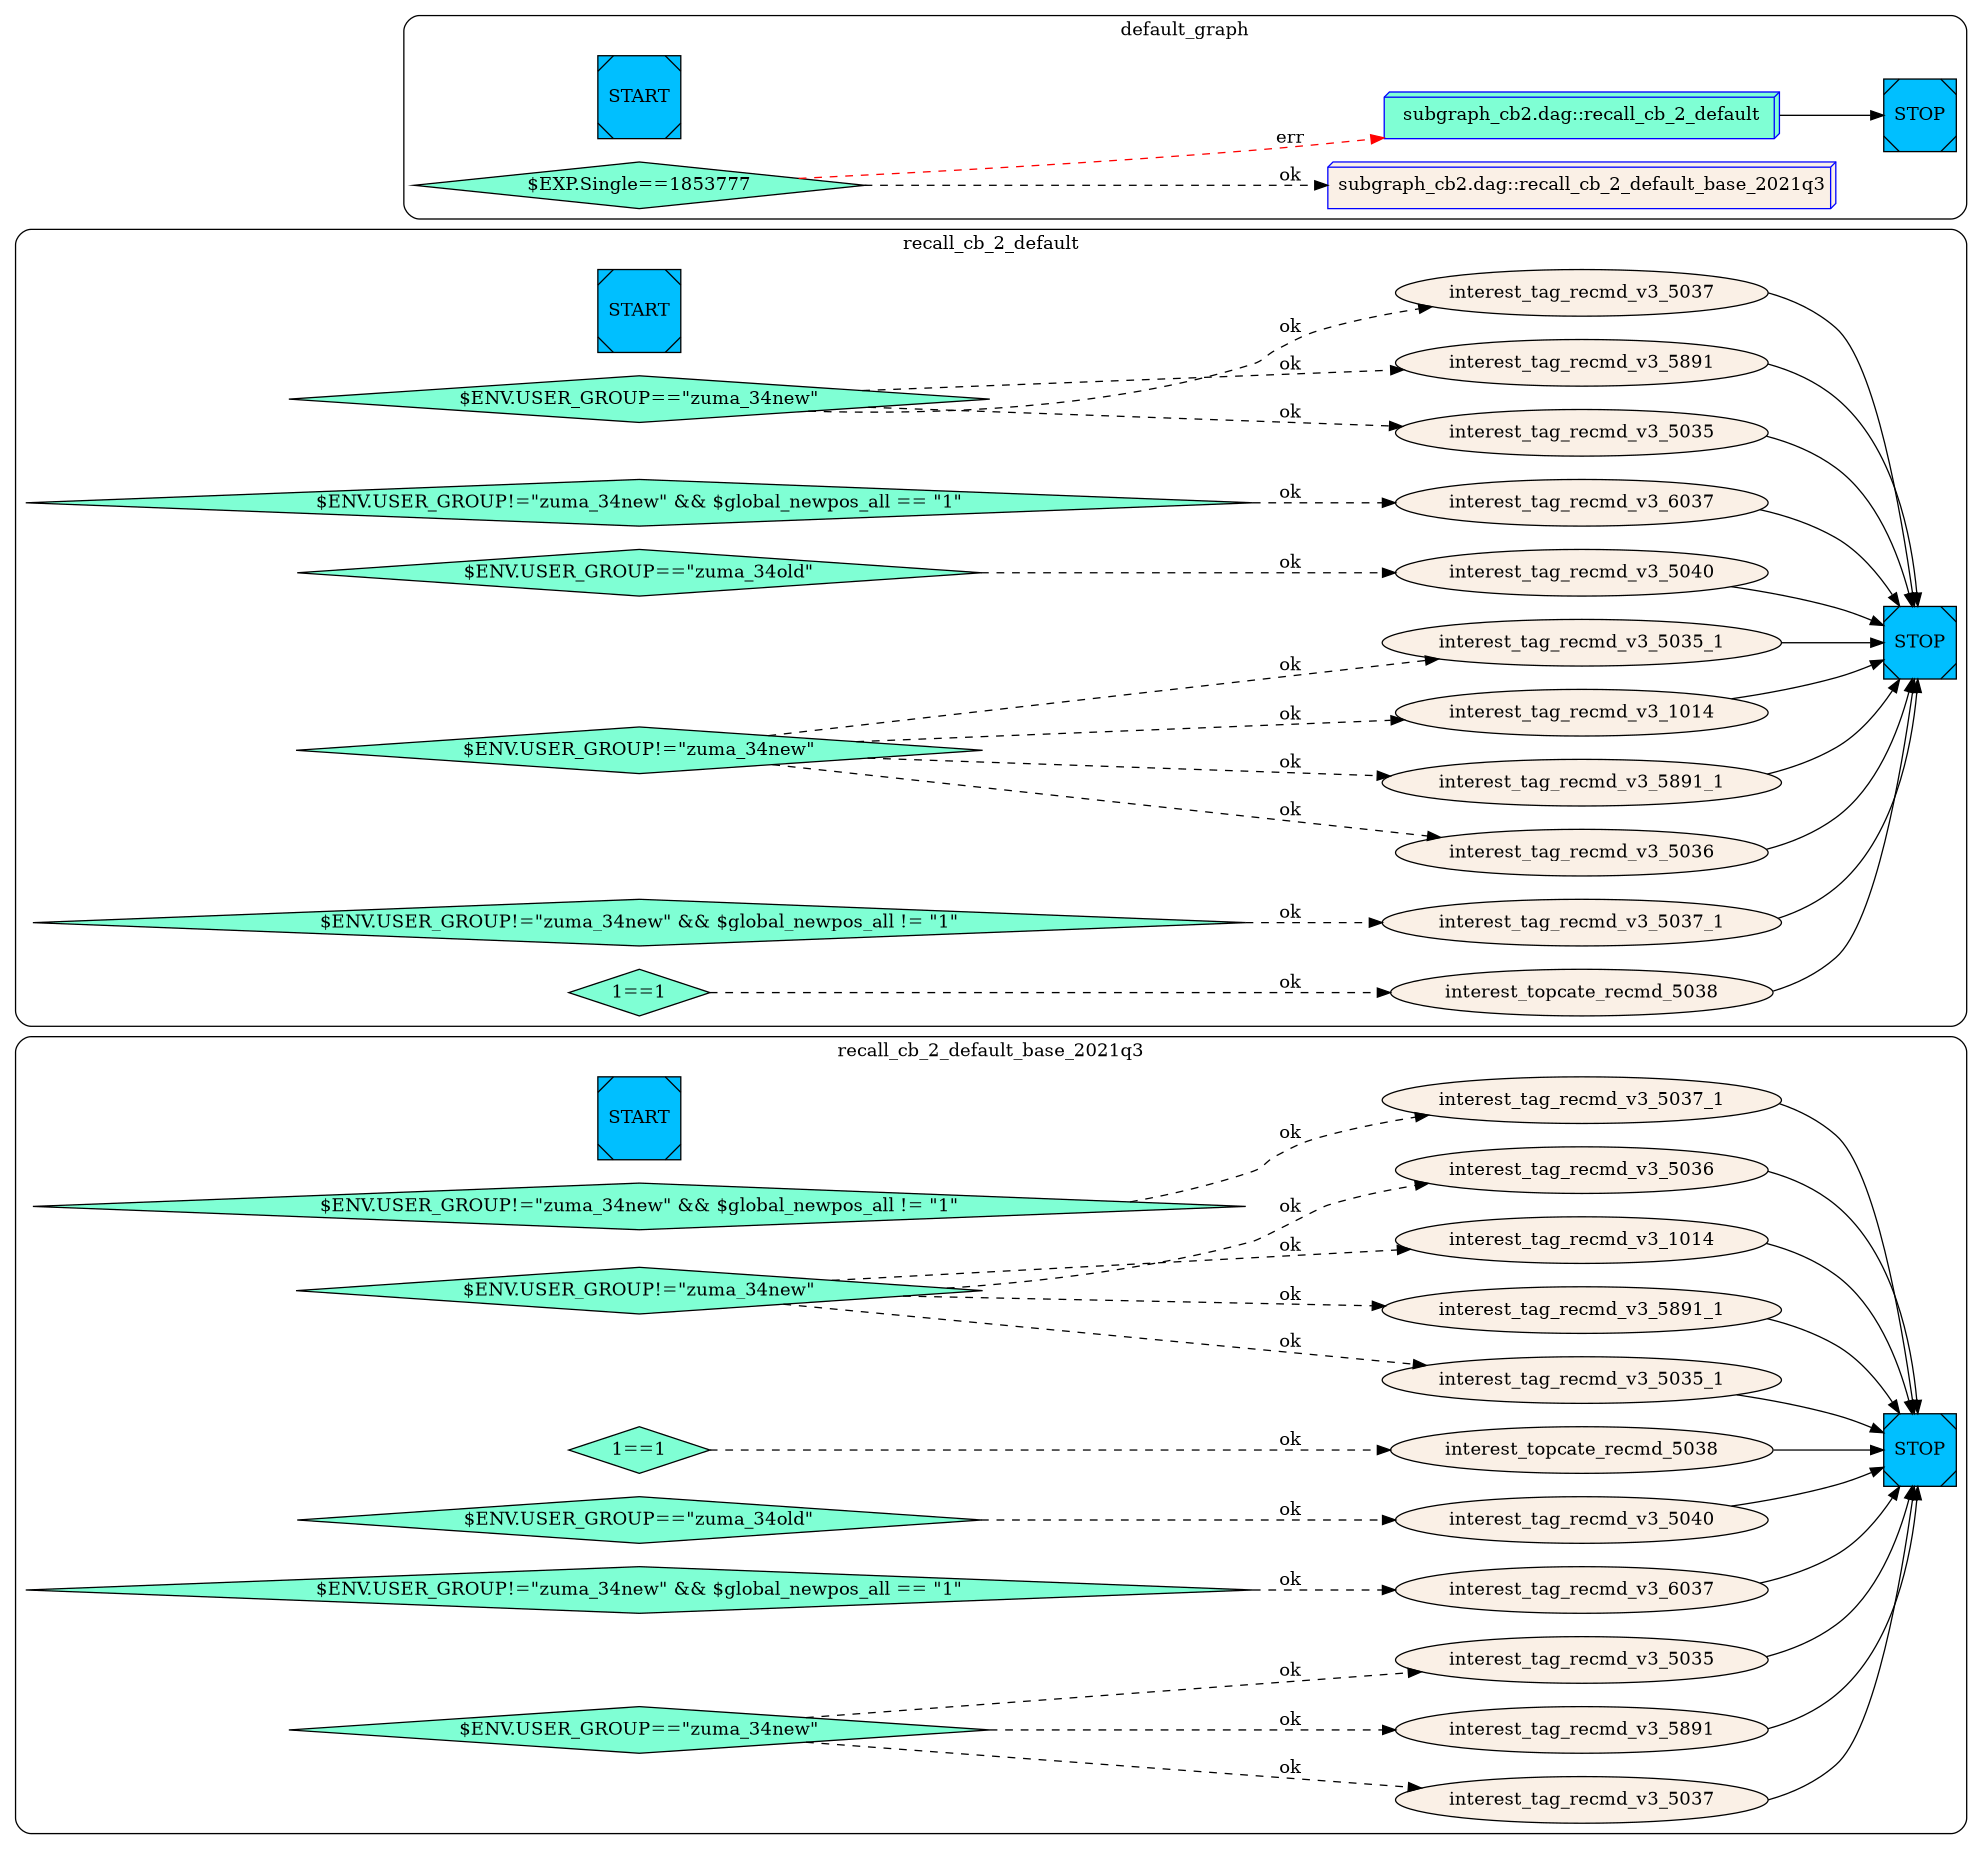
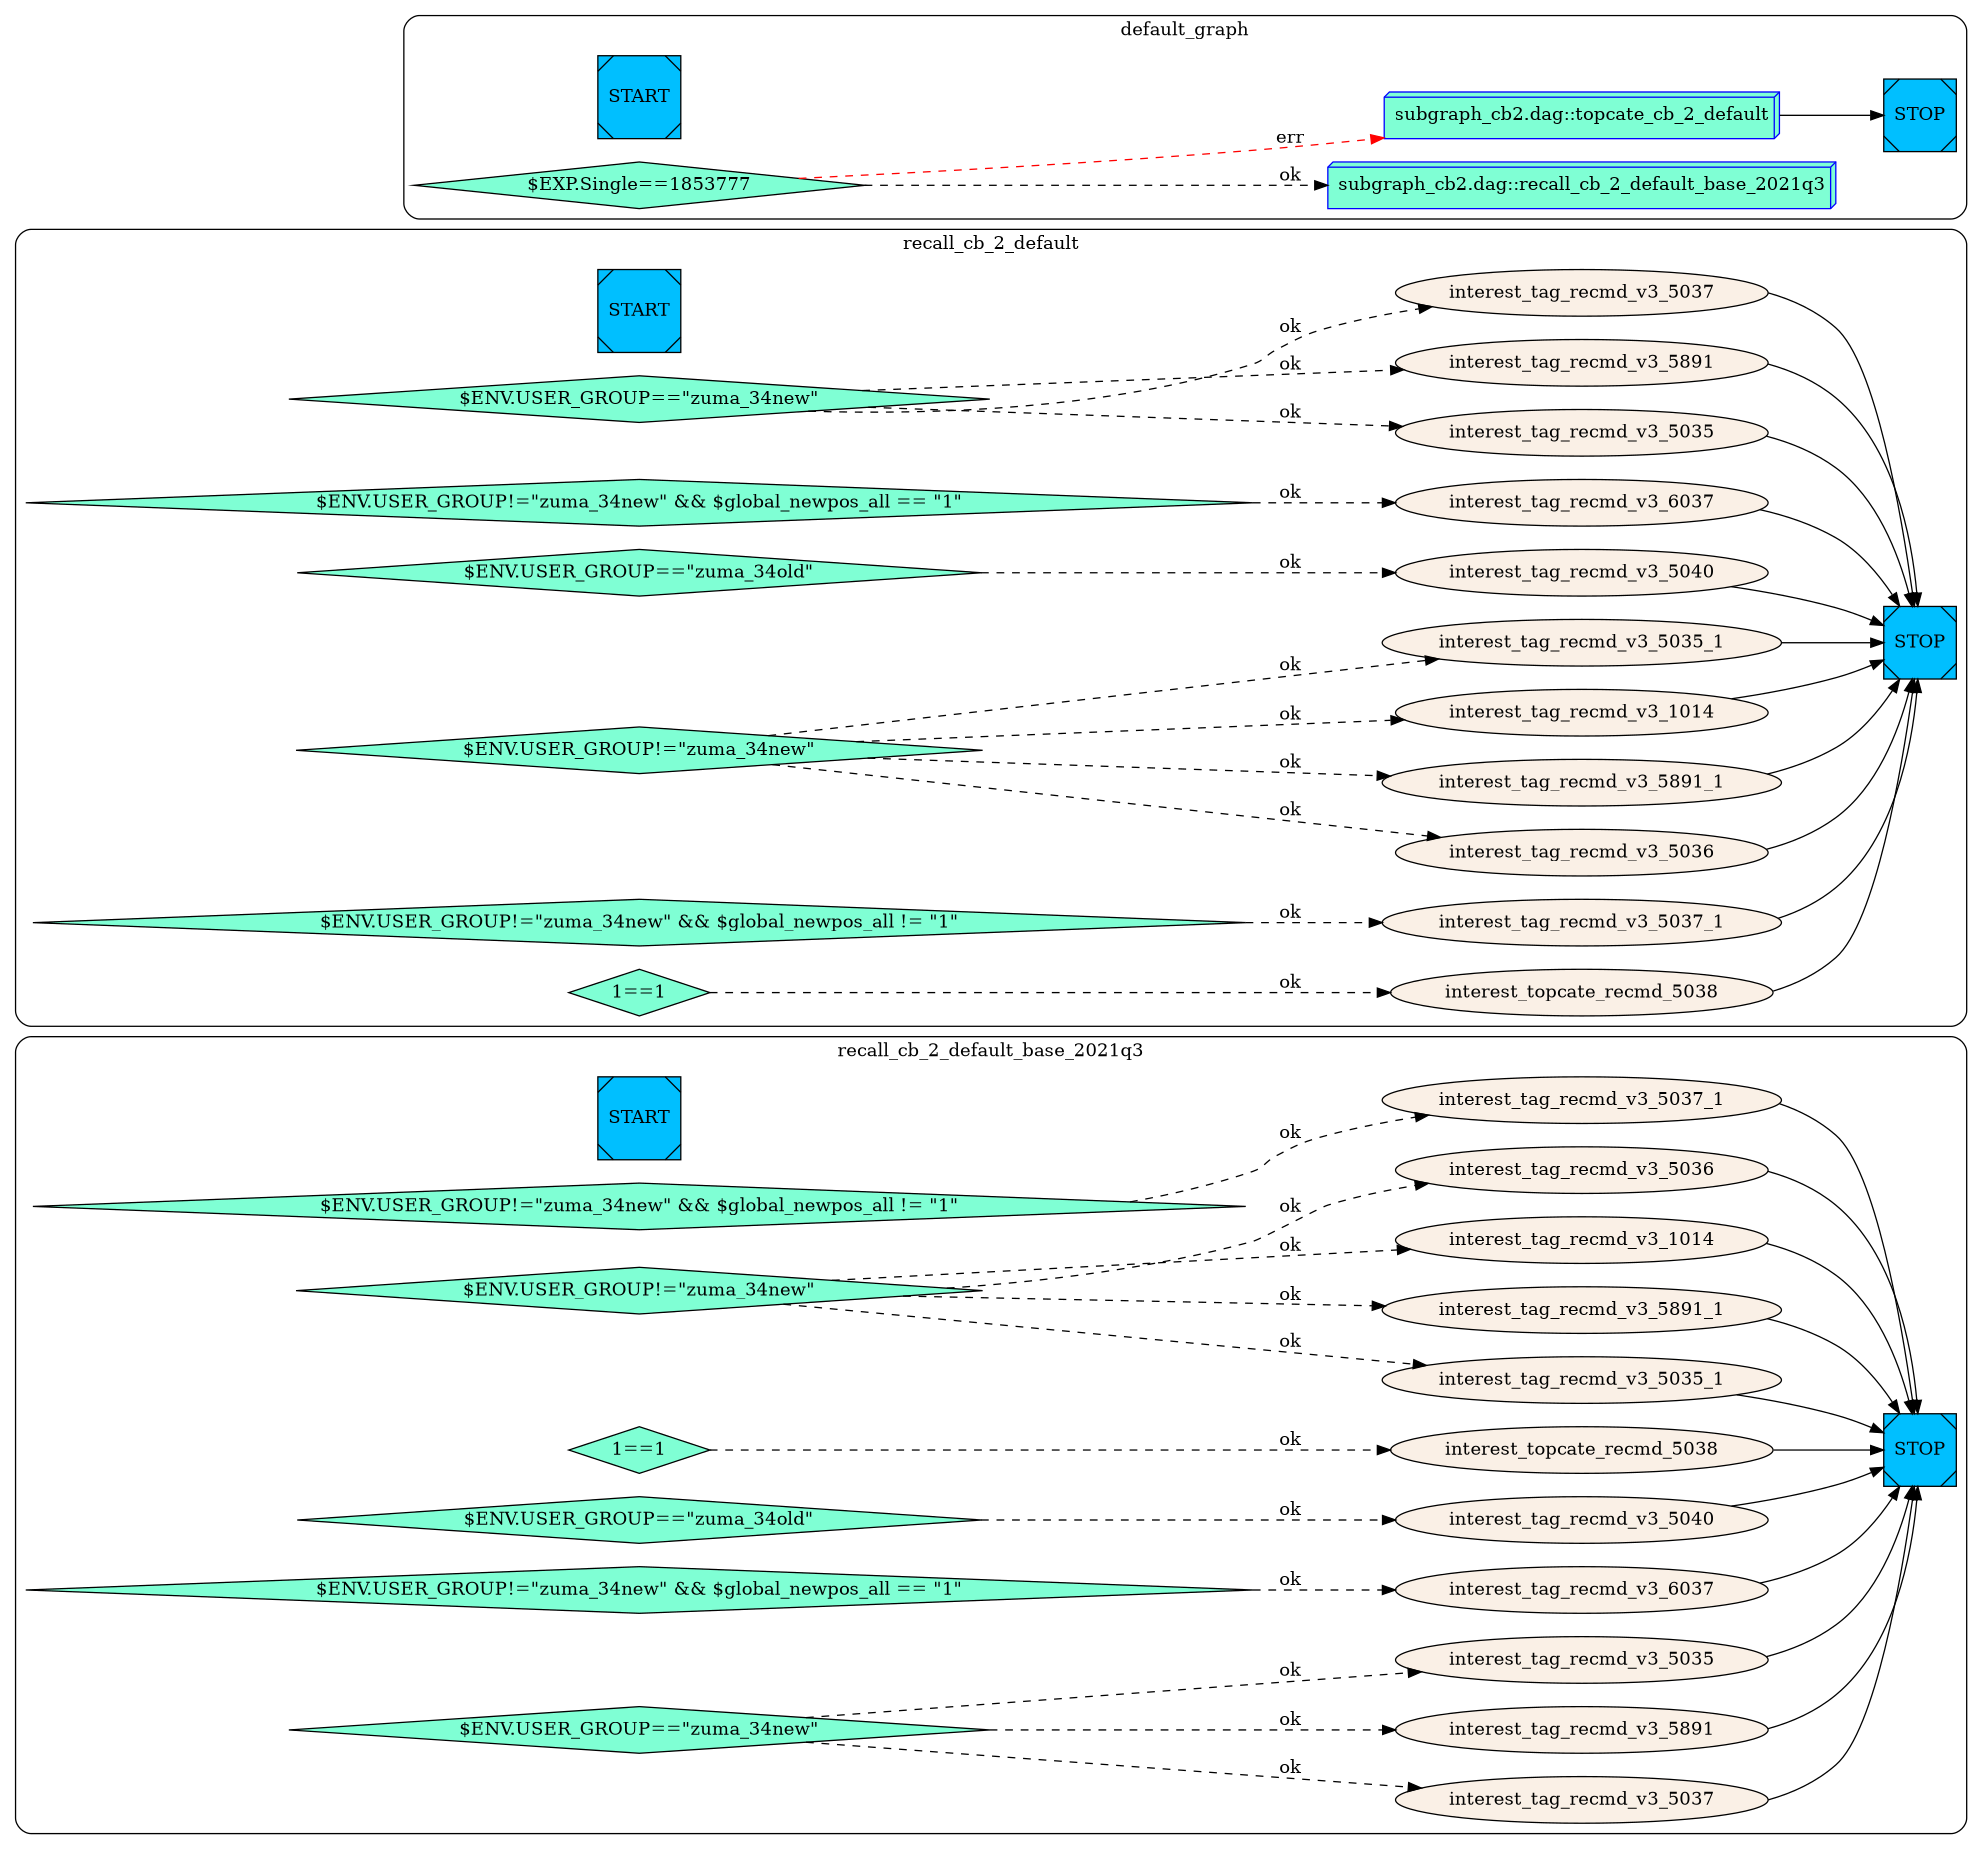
(1582, 115) -> (1582, 115)
(1582, 185) -> (1582, 185)
